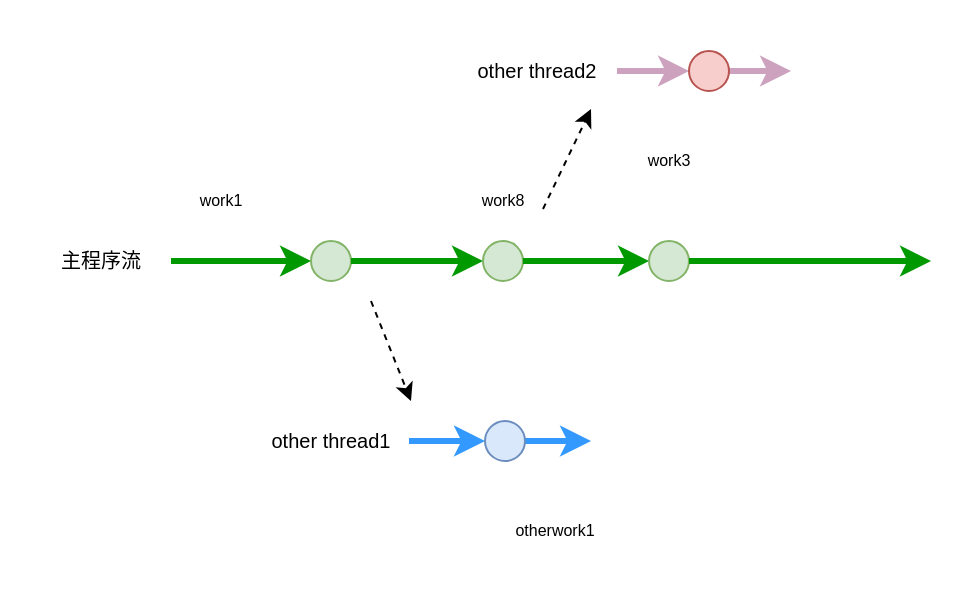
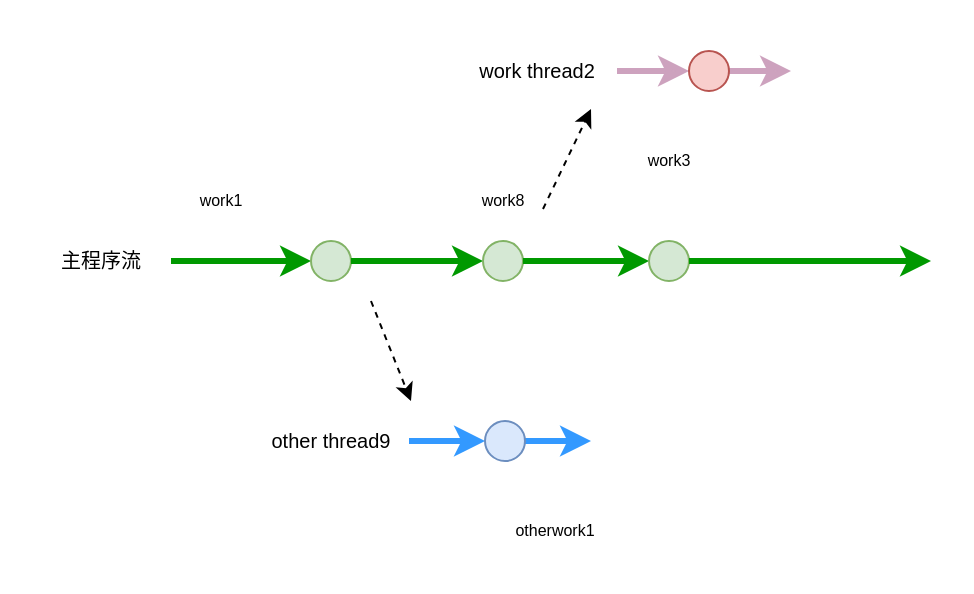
(538, 71) -> (538, 71)
(332, 441) -> (332, 441)
